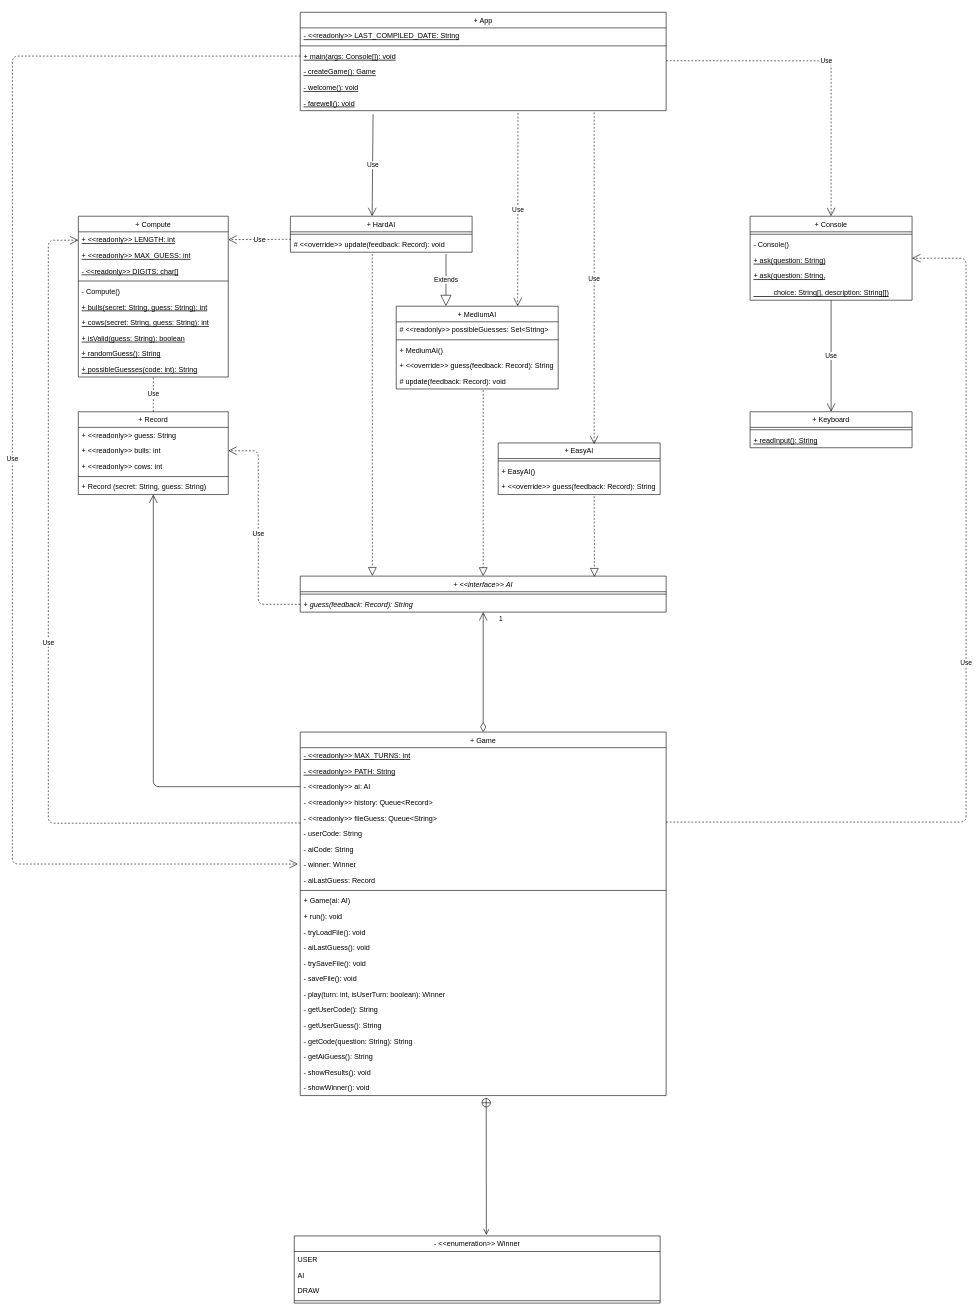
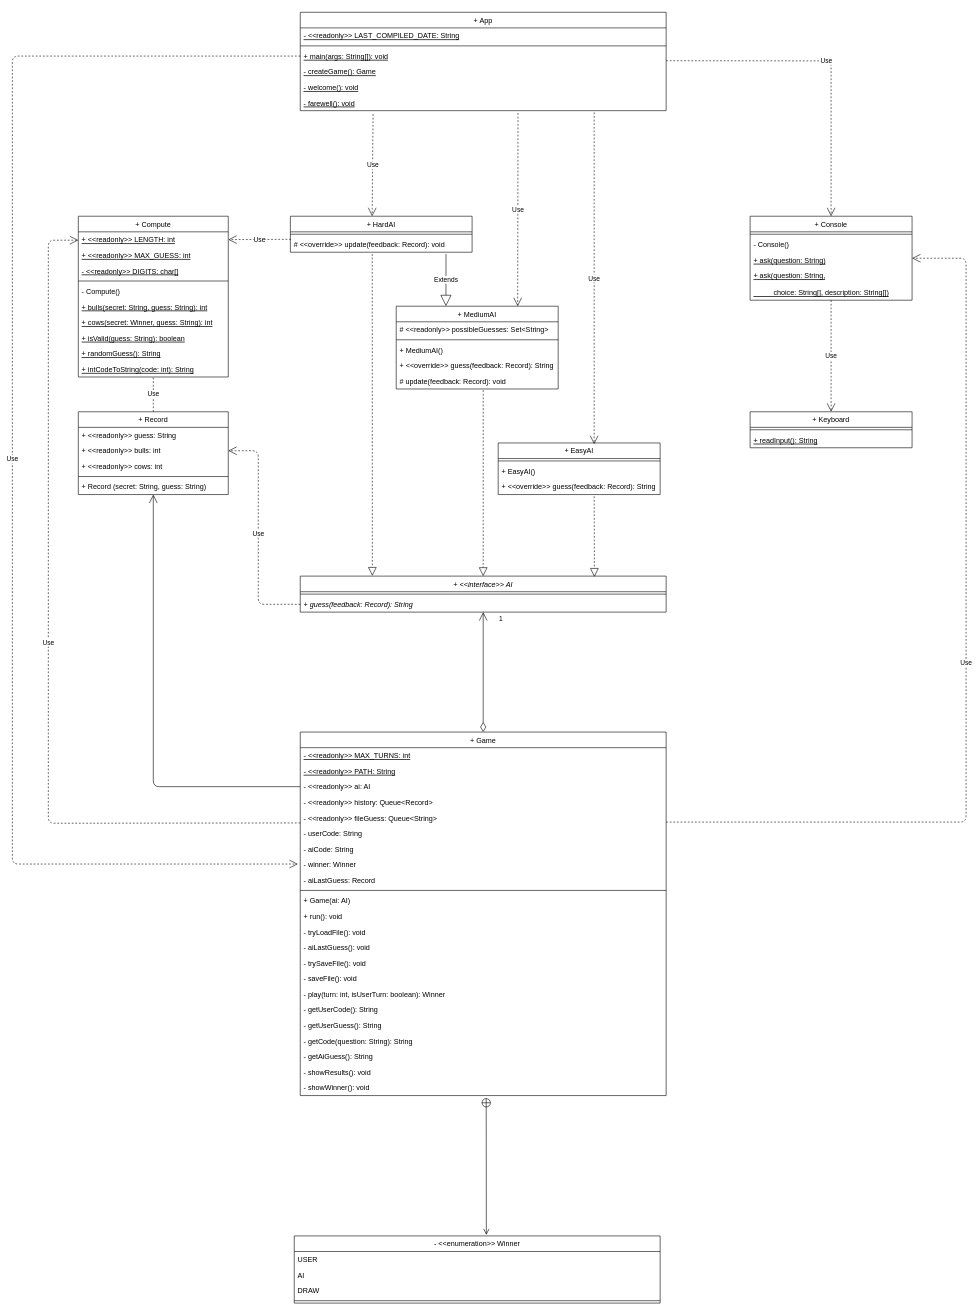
(355, 56) -> (353, 56)
(373, 162) -> (373, 162)
(155, 323) -> (155, 323)
(831, 352) -> (831, 352)
(146, 370) -> (146, 370)
